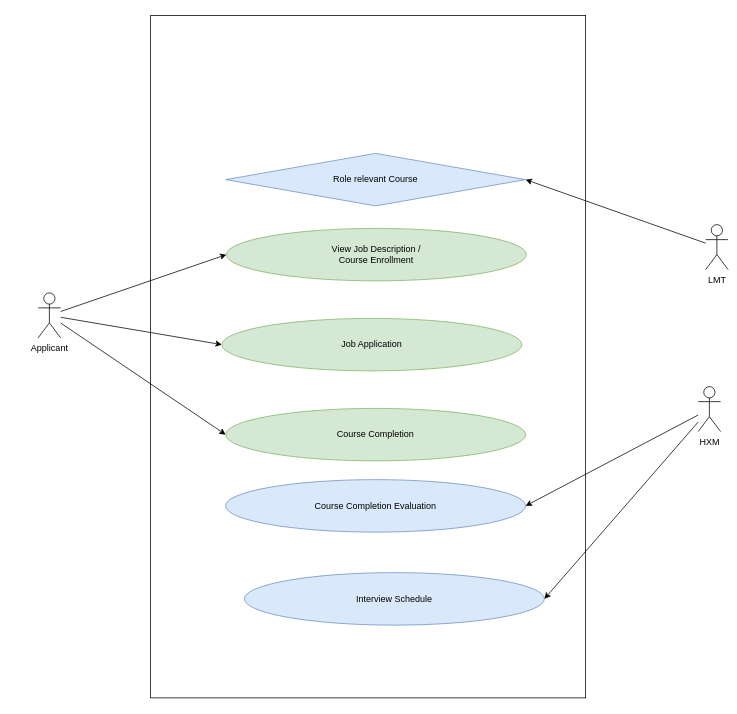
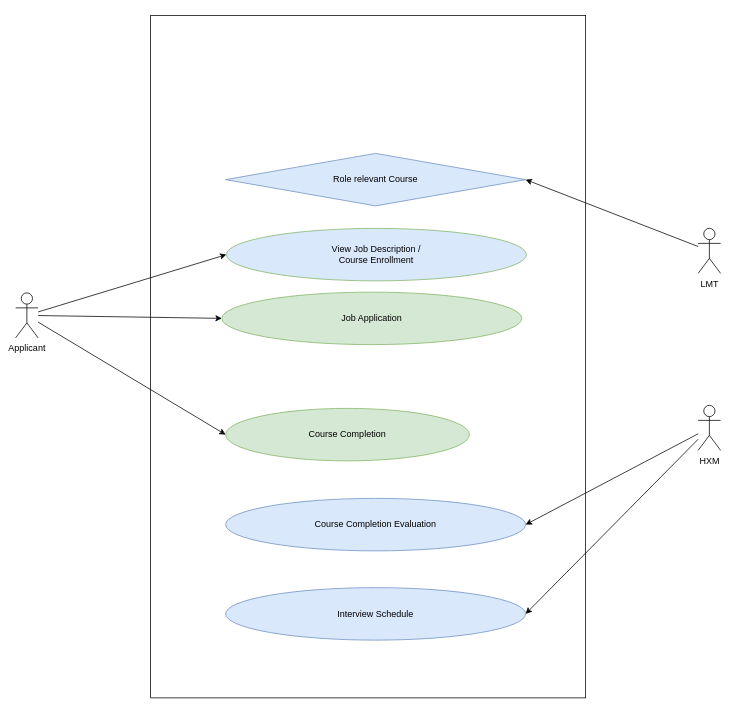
(717, 247) -> (709, 251)
(376, 255) -> (376, 255)
(49, 315) -> (27, 315)
(372, 345) -> (372, 318)
(709, 409) -> (709, 428)
(375, 435) -> (347, 435)
(375, 506) -> (375, 525)
(394, 599) -> (375, 614)
